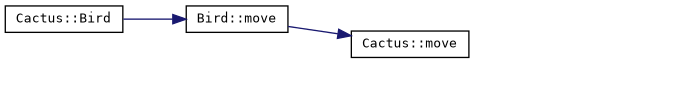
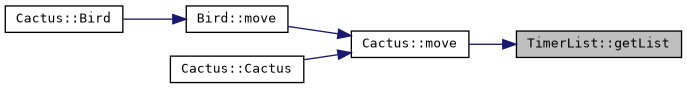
none -> (599, 44)
none -> (237, 69)
